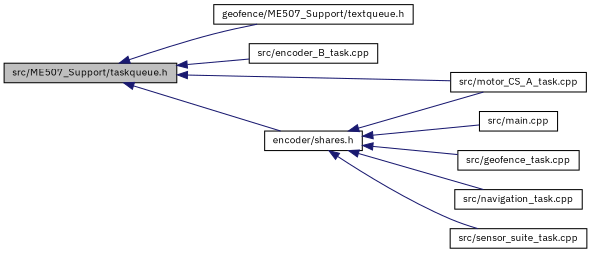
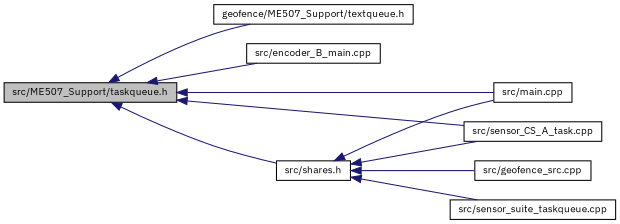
(313, 53) -> (313, 53)
(519, 82) -> (533, 132)
none -> (340, 92)
(313, 141) -> (313, 171)
(519, 160) -> (533, 171)
(519, 199) -> none
(519, 238) -> (533, 210)
